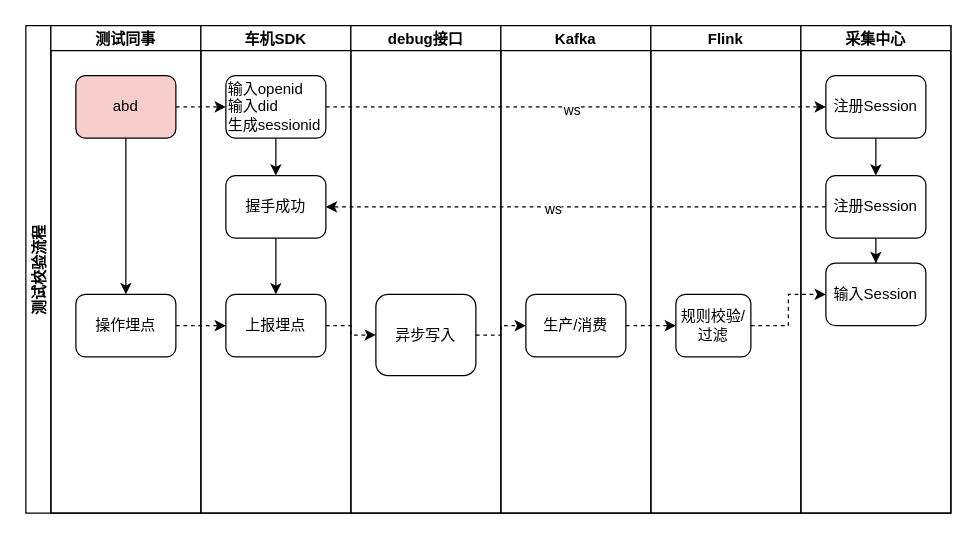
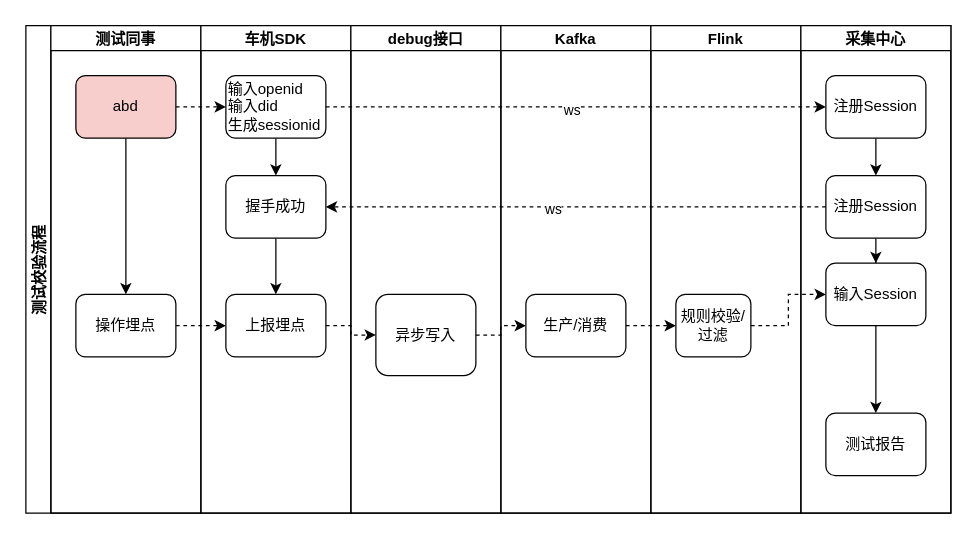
none -> (876, 365)
none -> (876, 444)
